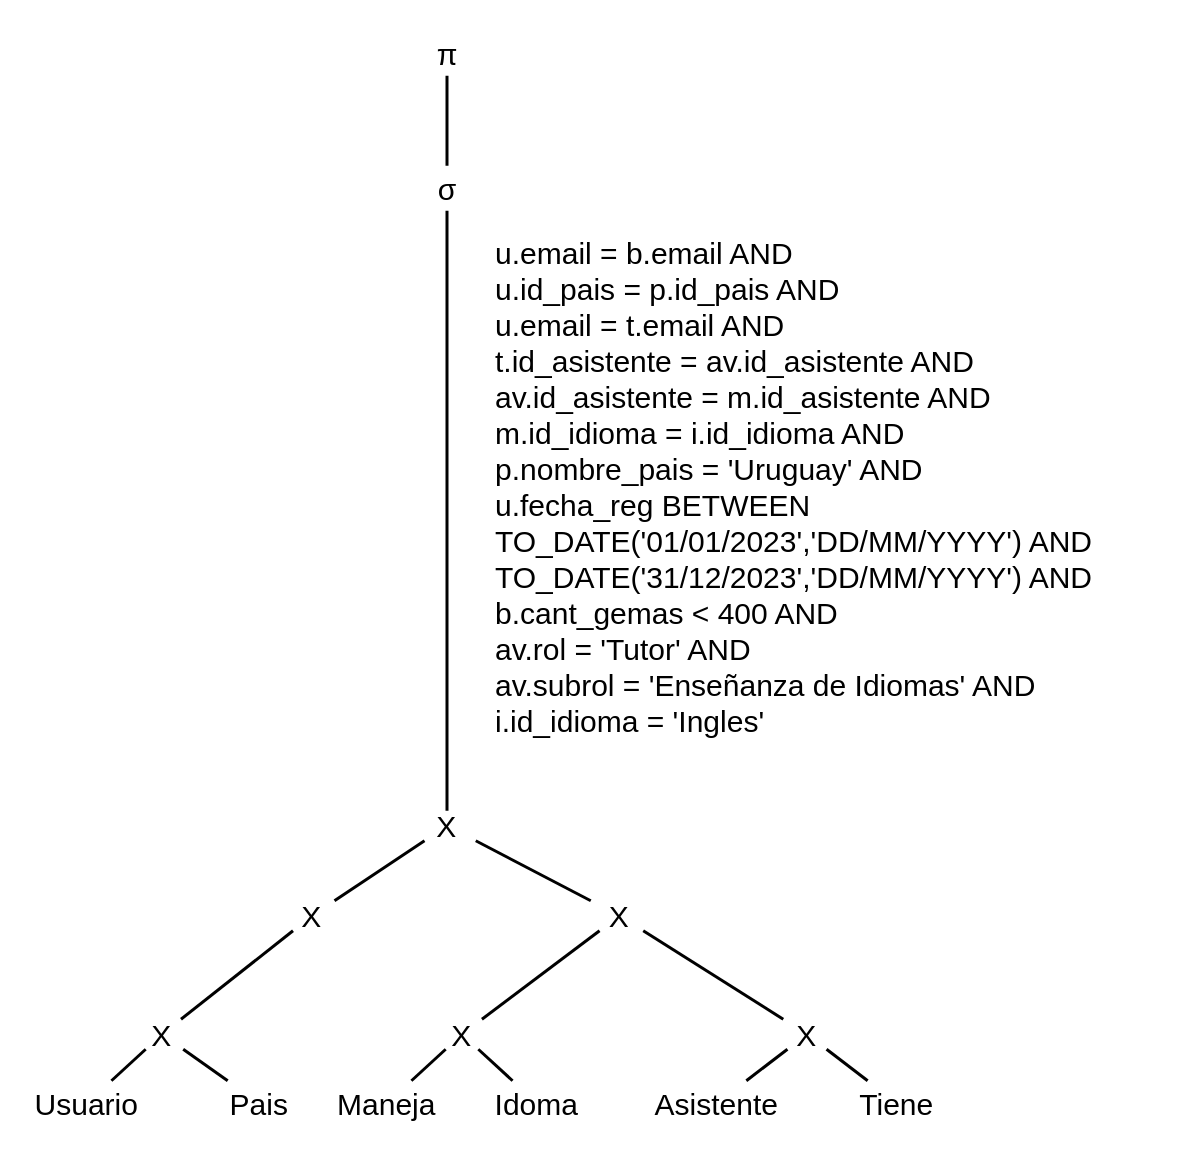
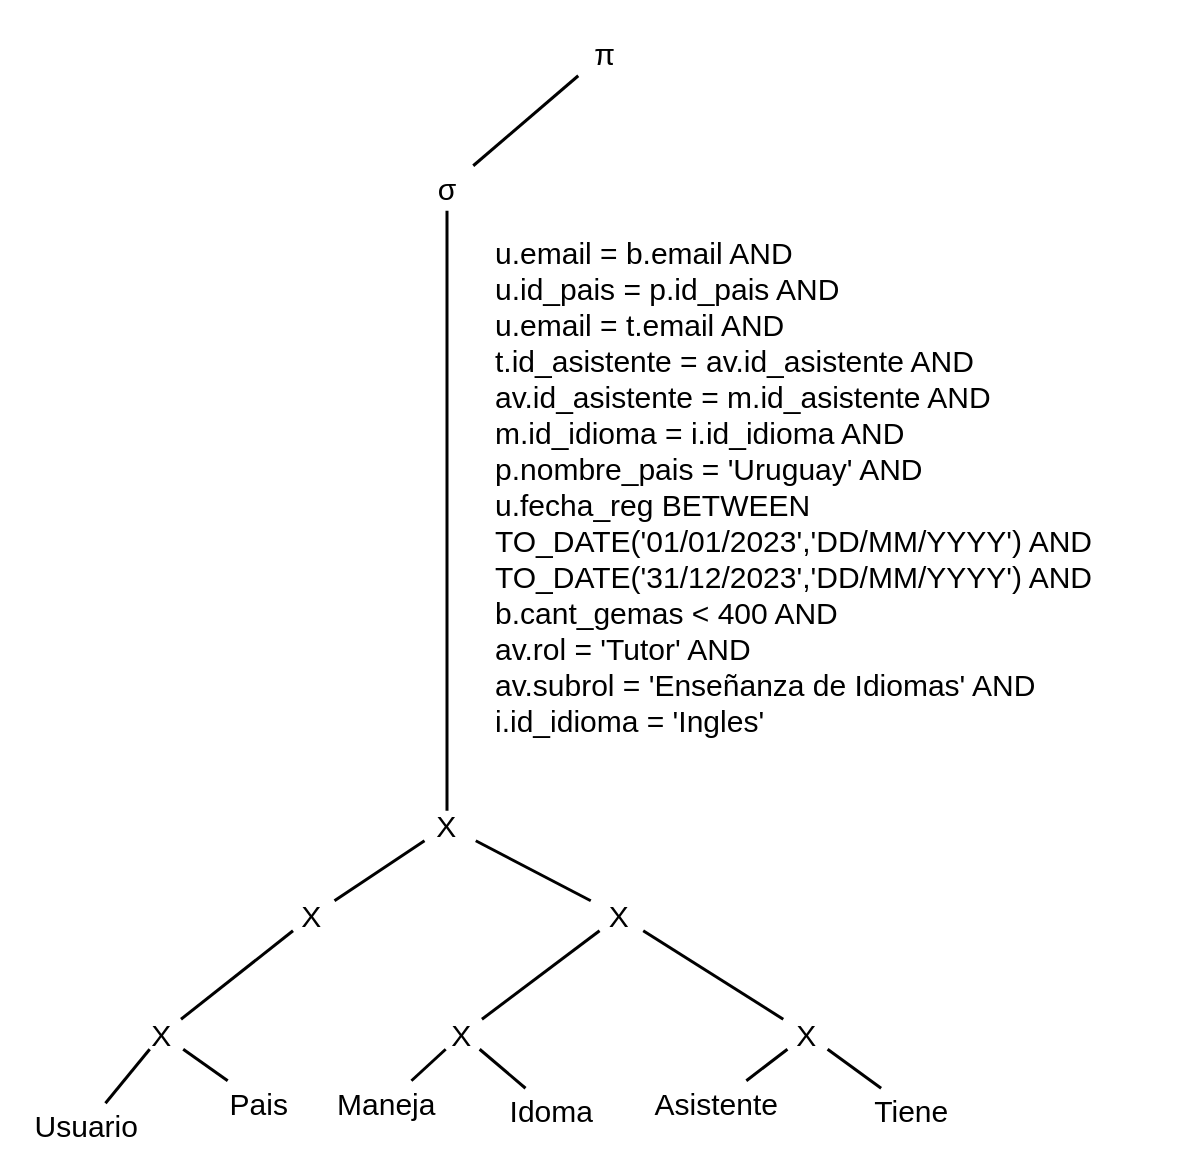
(447, 53) -> (605, 53)
(87, 1103) -> (87, 1126)
(537, 1103) -> (552, 1111)
(897, 1103) -> (912, 1111)
